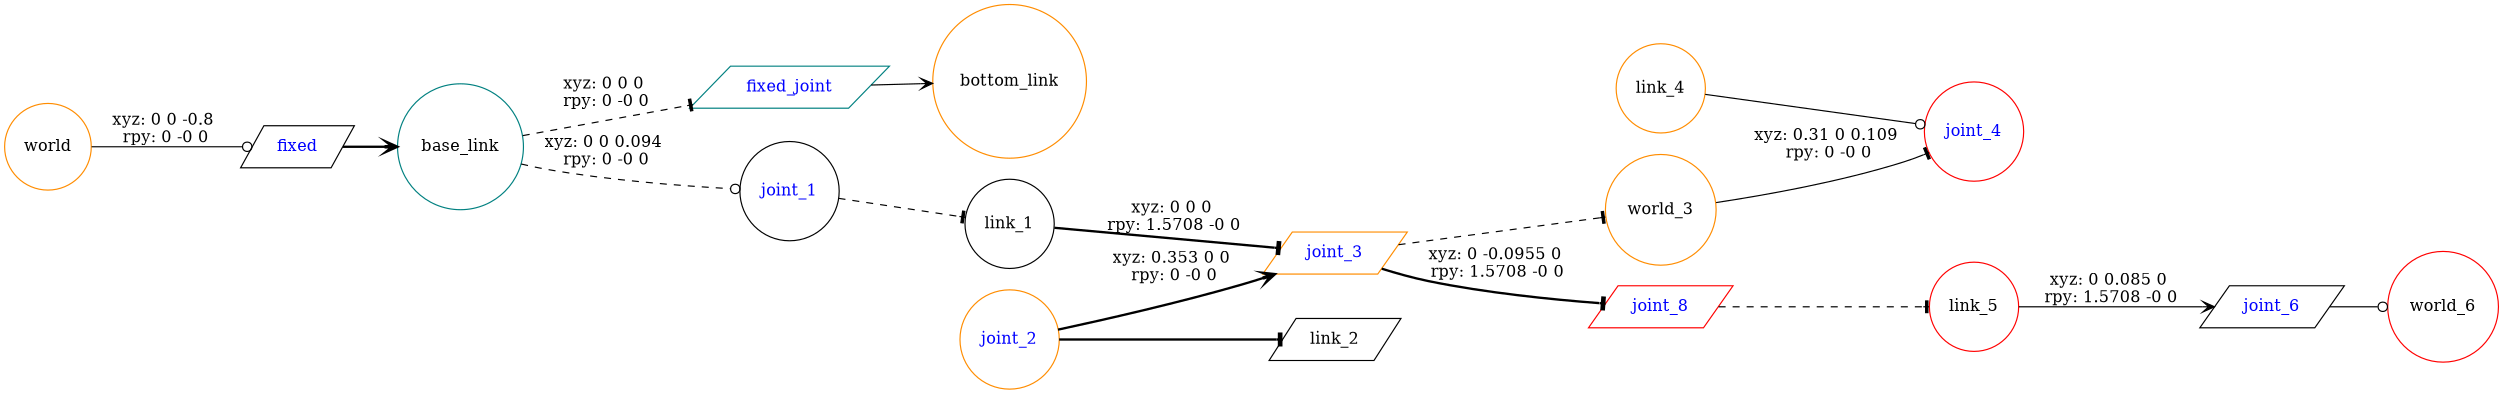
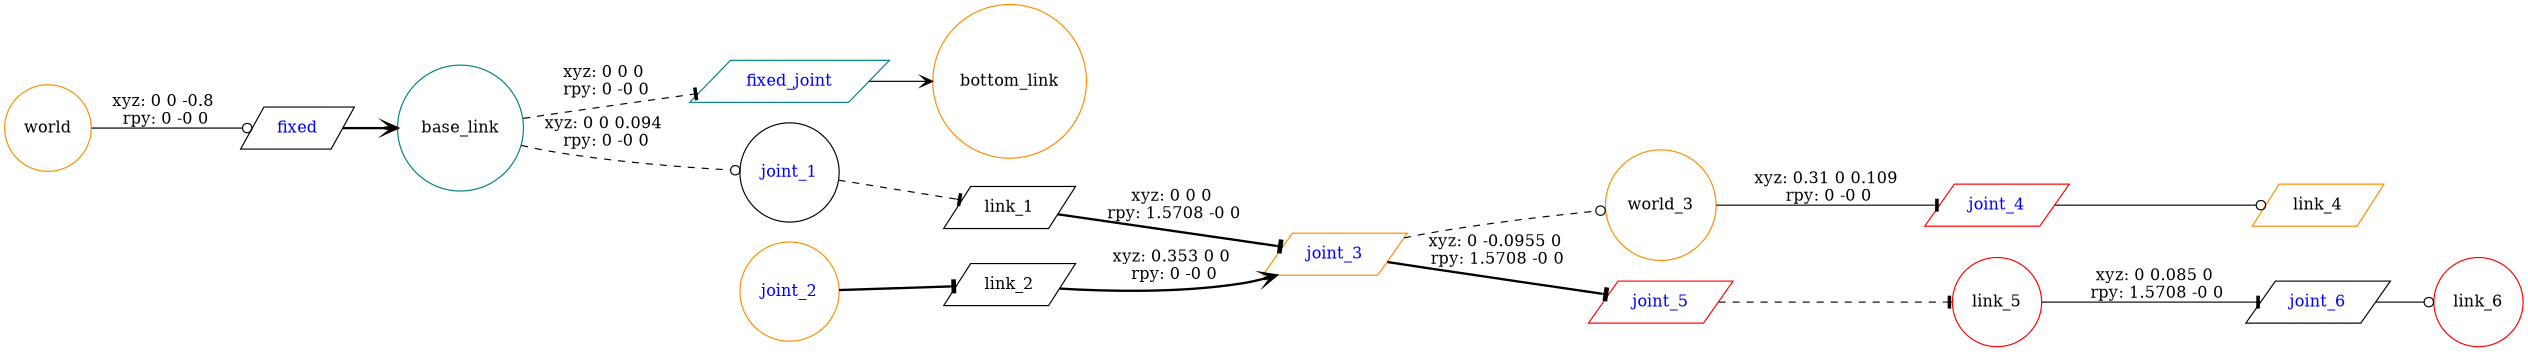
(1661, 88) -> (2318, 205)
(1810, 109) -> (2156, 205)
(1974, 132) -> (1997, 205)
(1010, 224) -> (1010, 207)
(1499, 231) -> (1500, 222)
(1161, 306) -> (1163, 290)
(1661, 307) -> (1661, 302)
(2111, 307) -> (2148, 302)
(2443, 307) -> (2478, 302)
